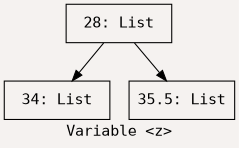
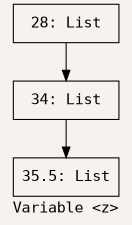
(147, 58) -> (66, 133)
